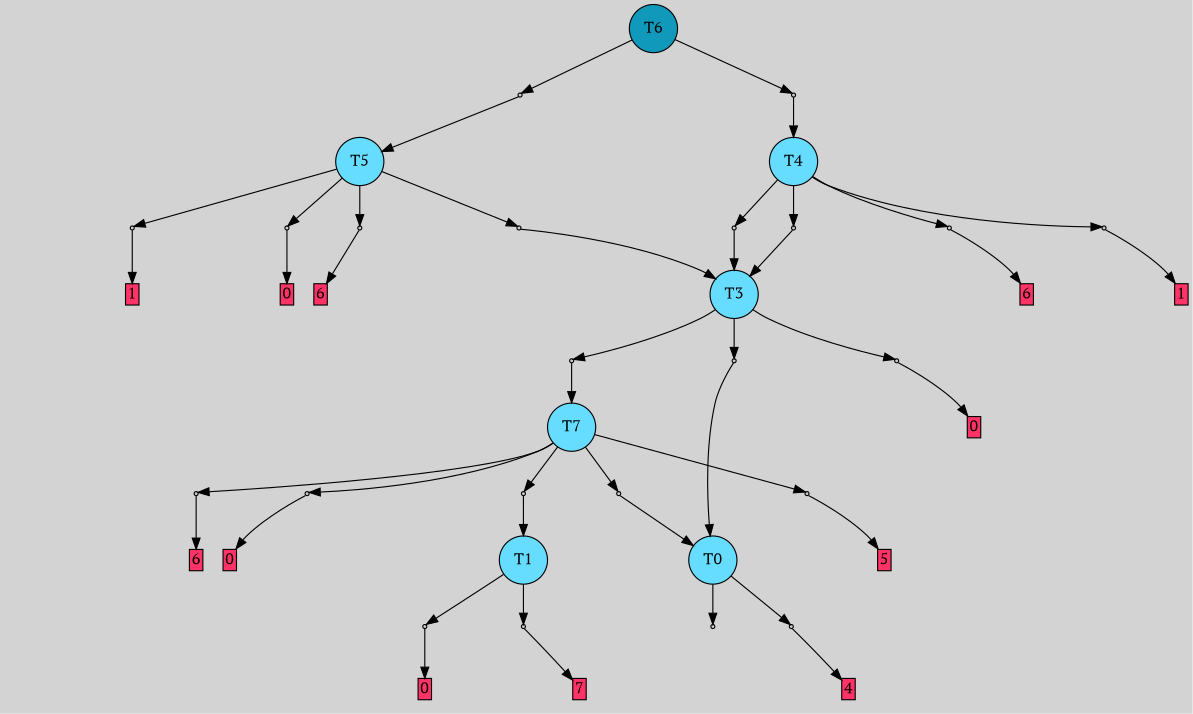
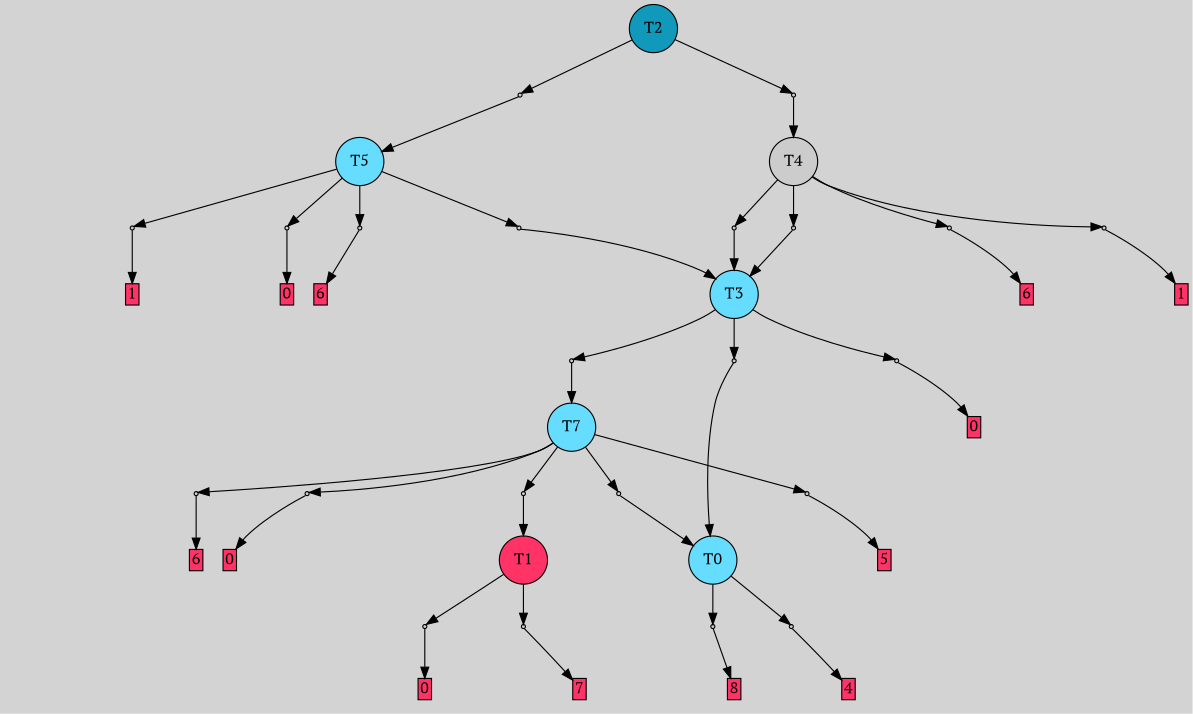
(653, 29) -> (653, 29)
(794, 162) -> (794, 162)
(523, 560) -> (523, 560)
none -> (734, 689)
